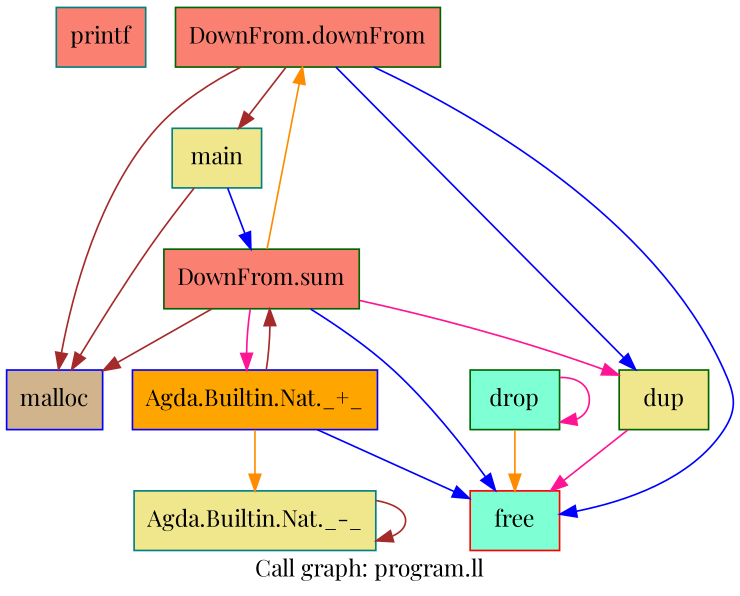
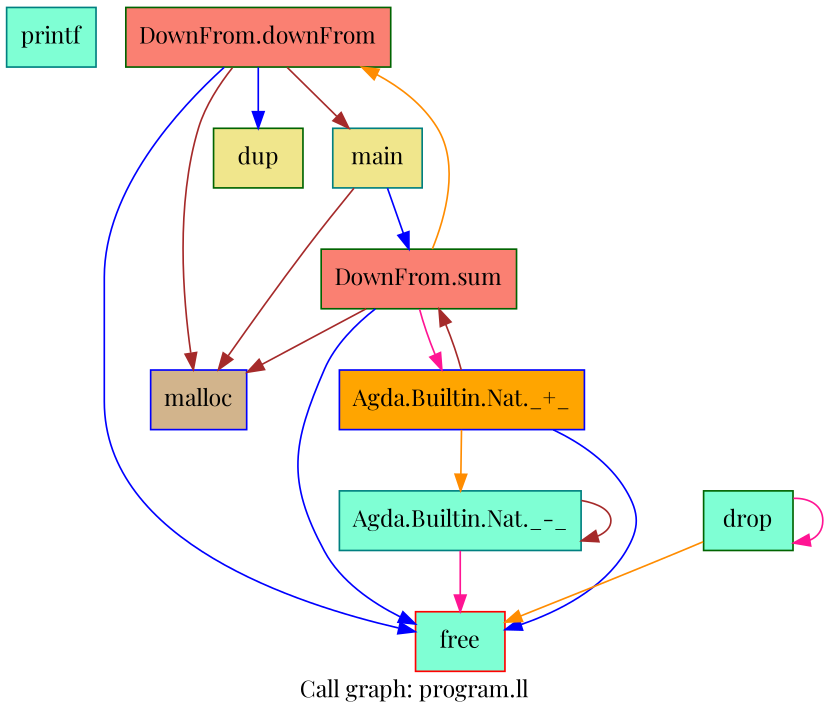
(101, 37) -> (51, 37)
(483, 331) -> none
(596, 455) -> (460, 573)
(255, 521) -> (460, 521)
